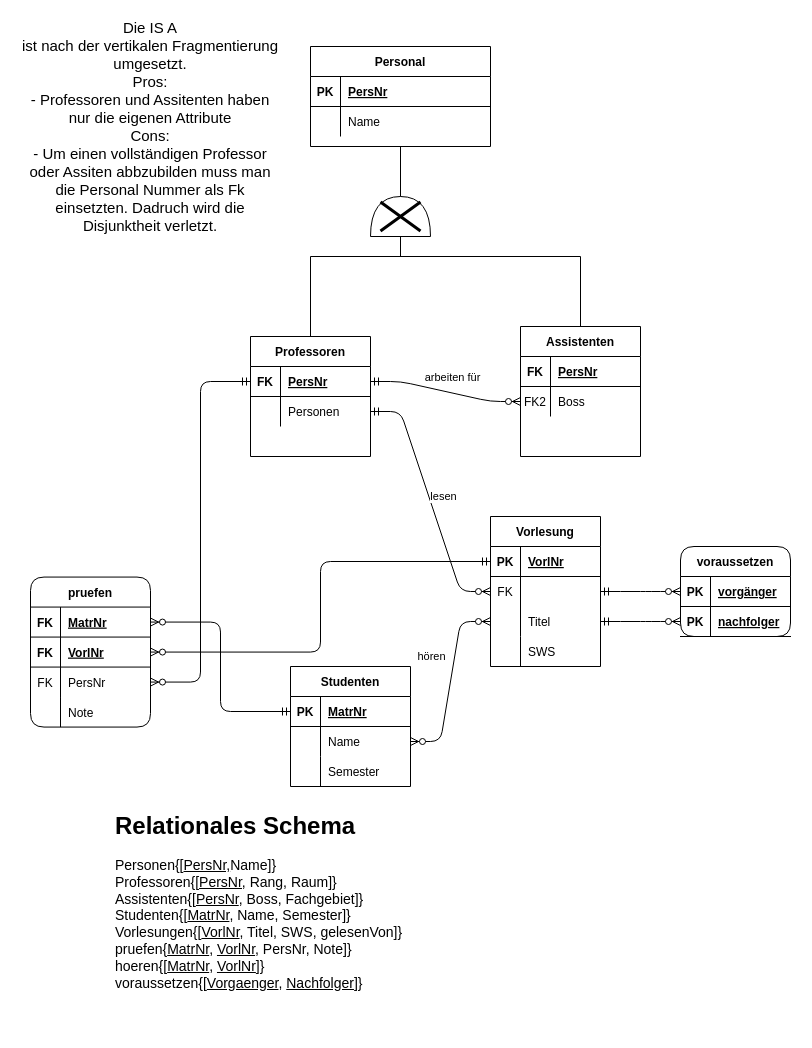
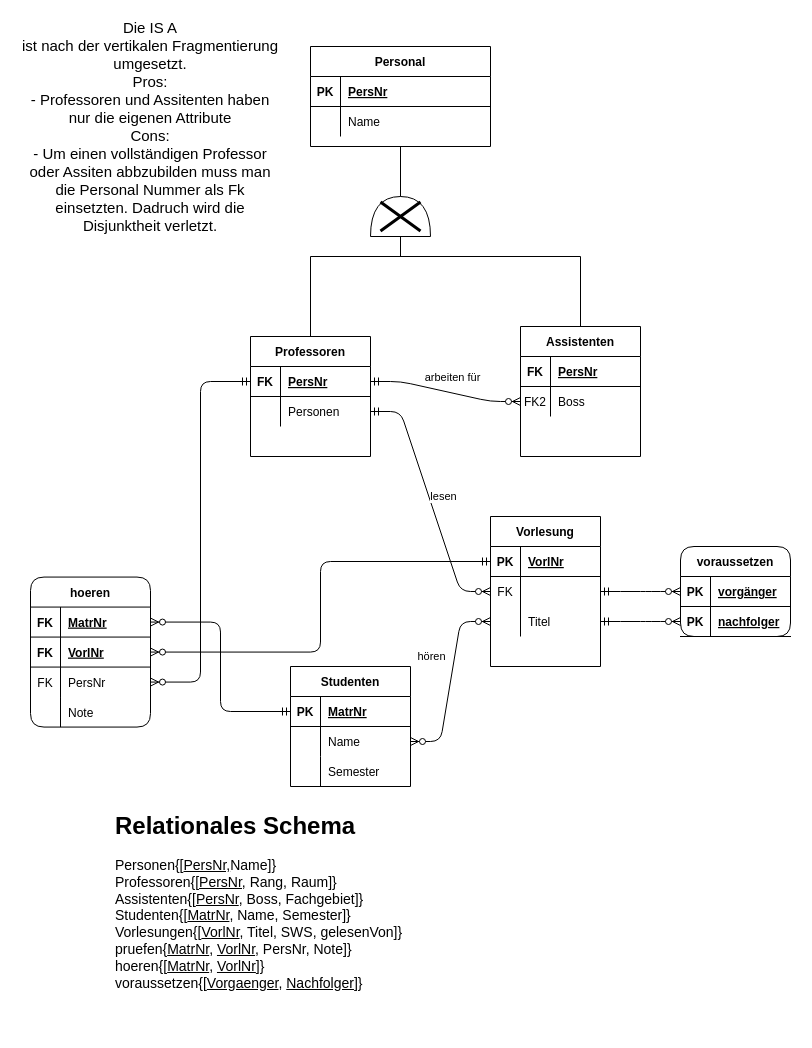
(90, 593) -> (90, 593)
(561, 652) -> none
